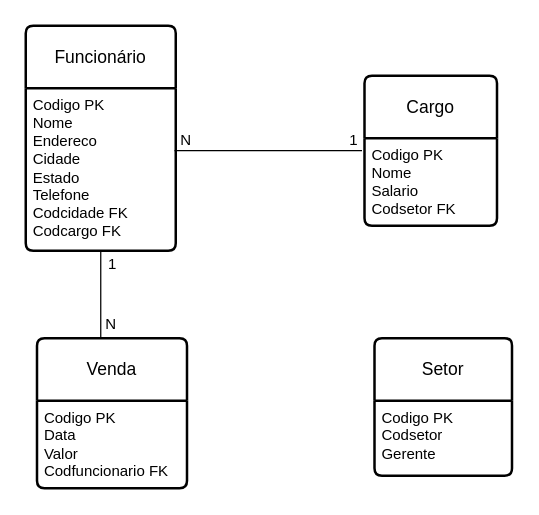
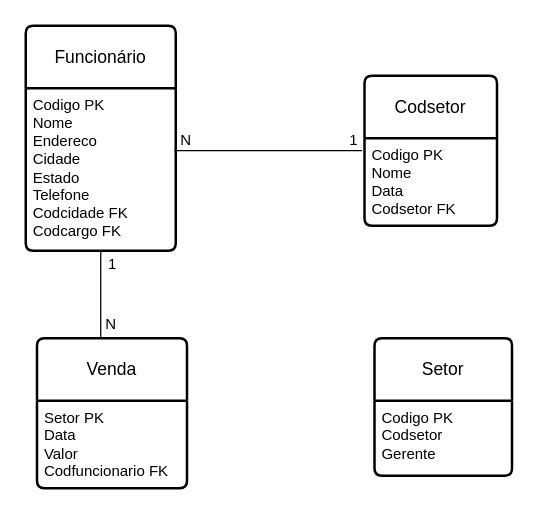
(431, 107) -> (431, 107)
(416, 183) -> (416, 183)
(110, 445) -> (110, 445)
